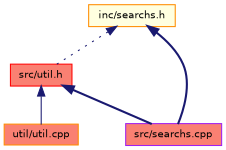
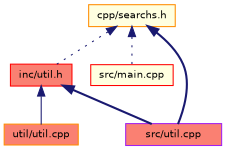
(132, 16) -> (132, 16)
(41, 75) -> (41, 75)
none -> (132, 75)
(174, 135) -> (174, 135)
